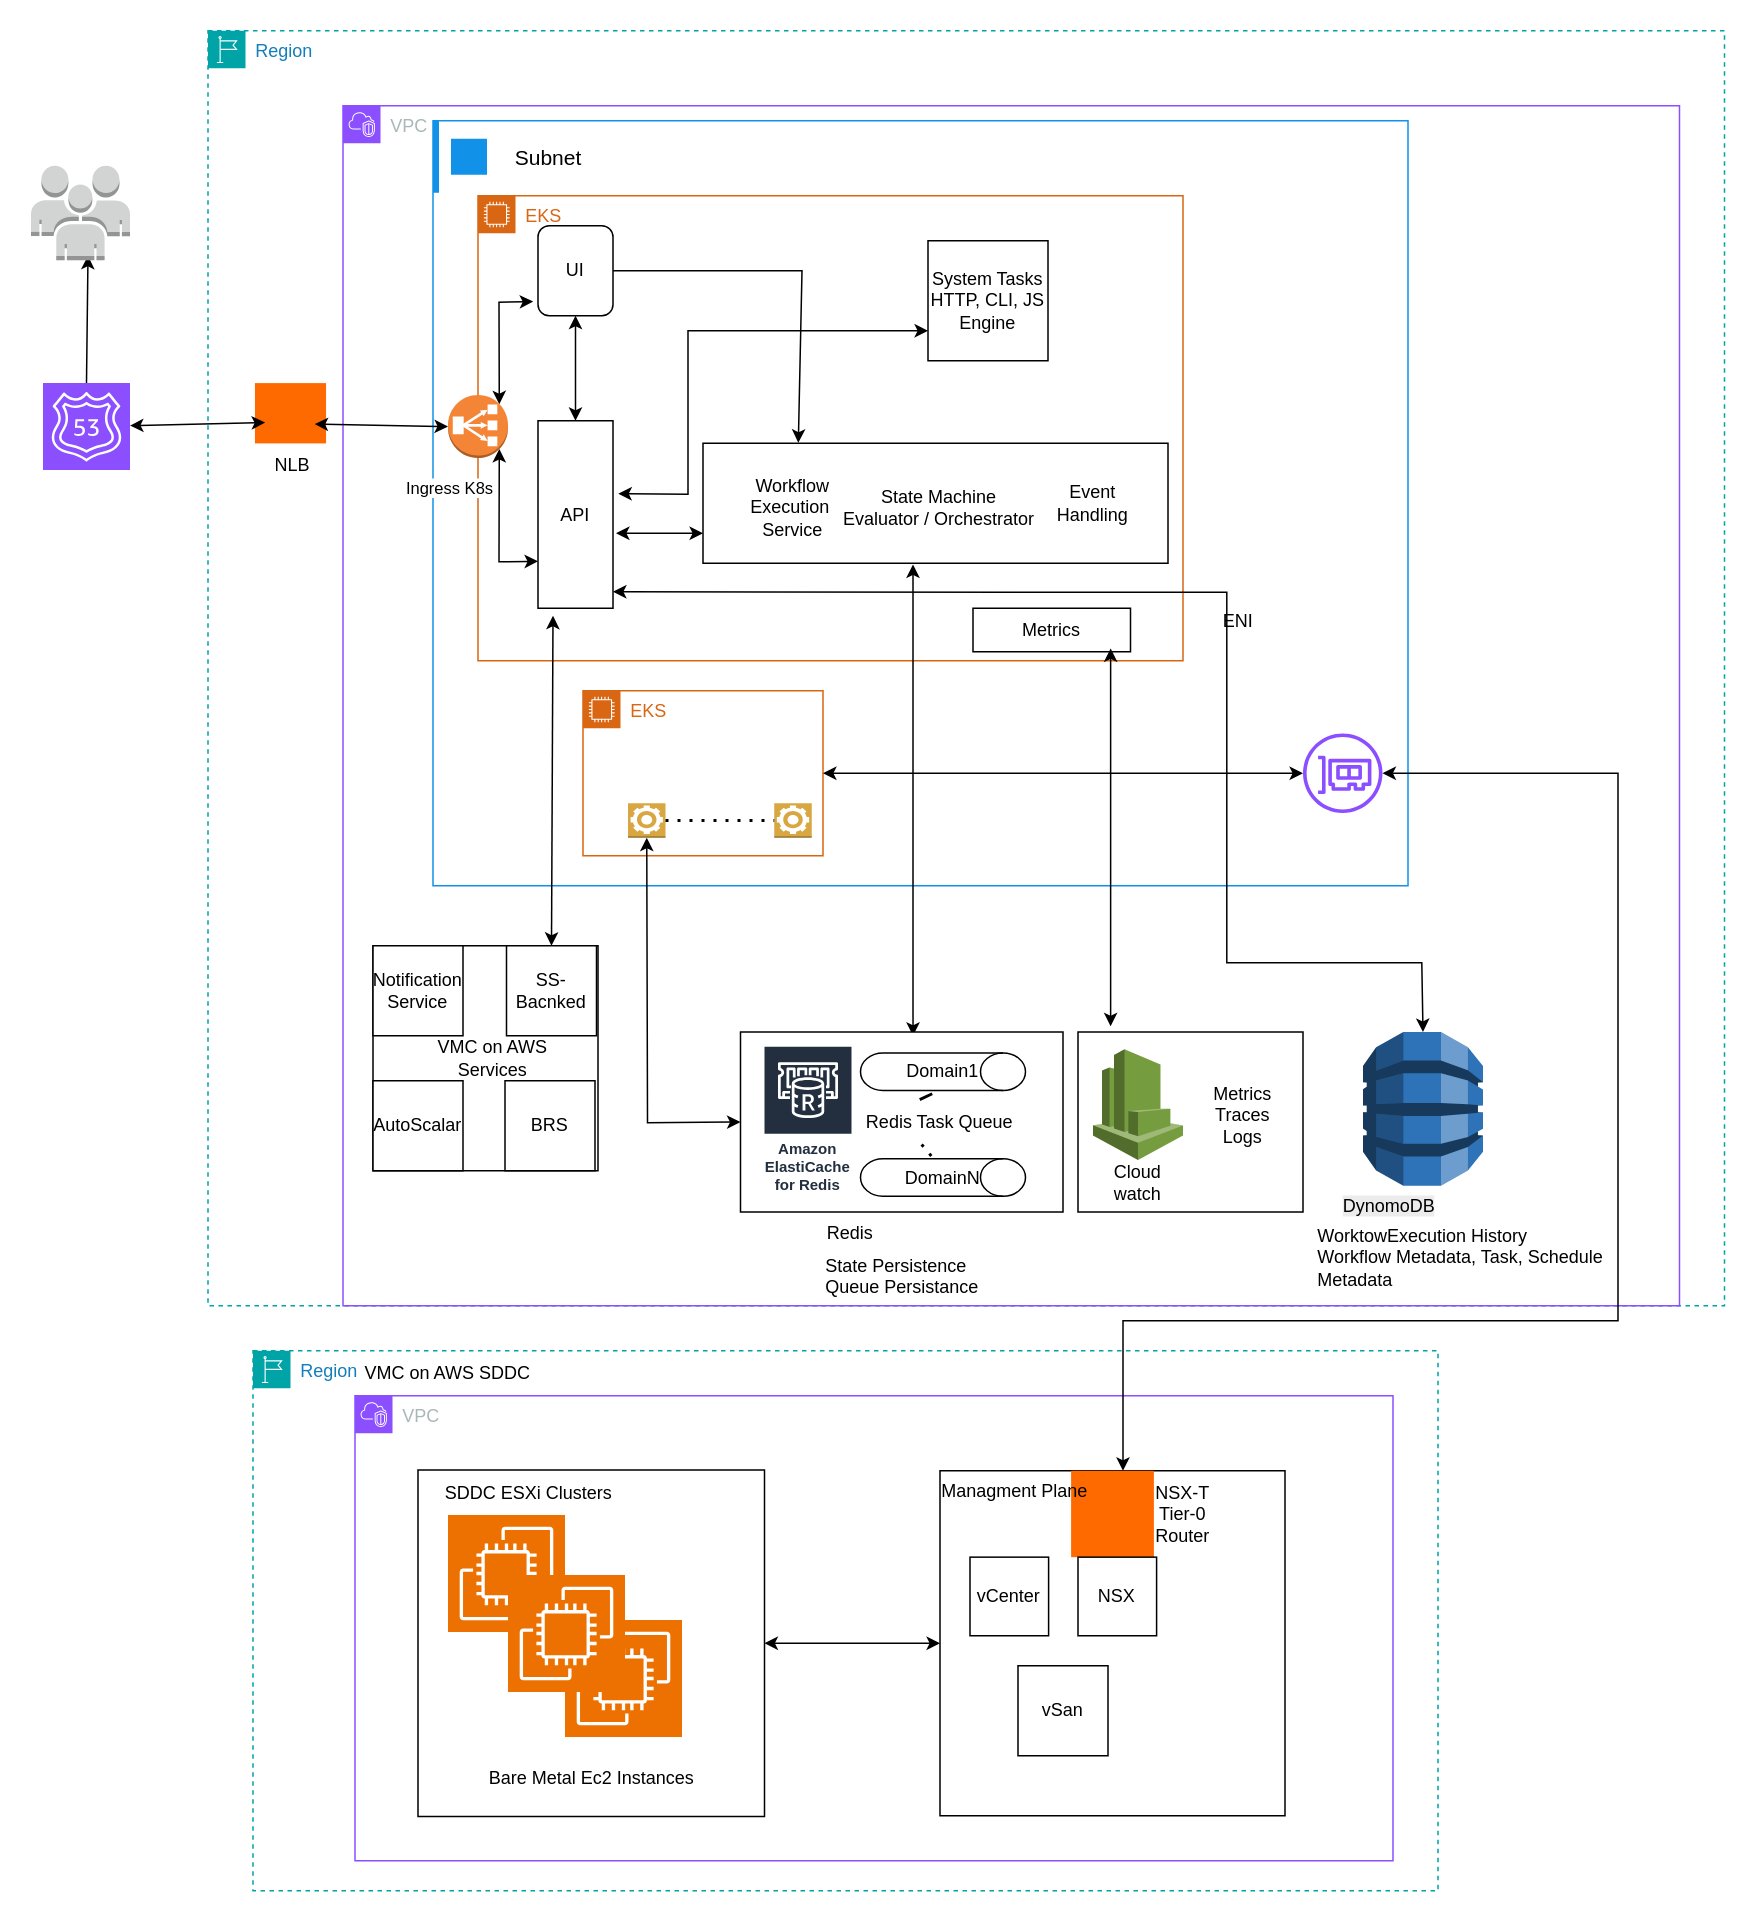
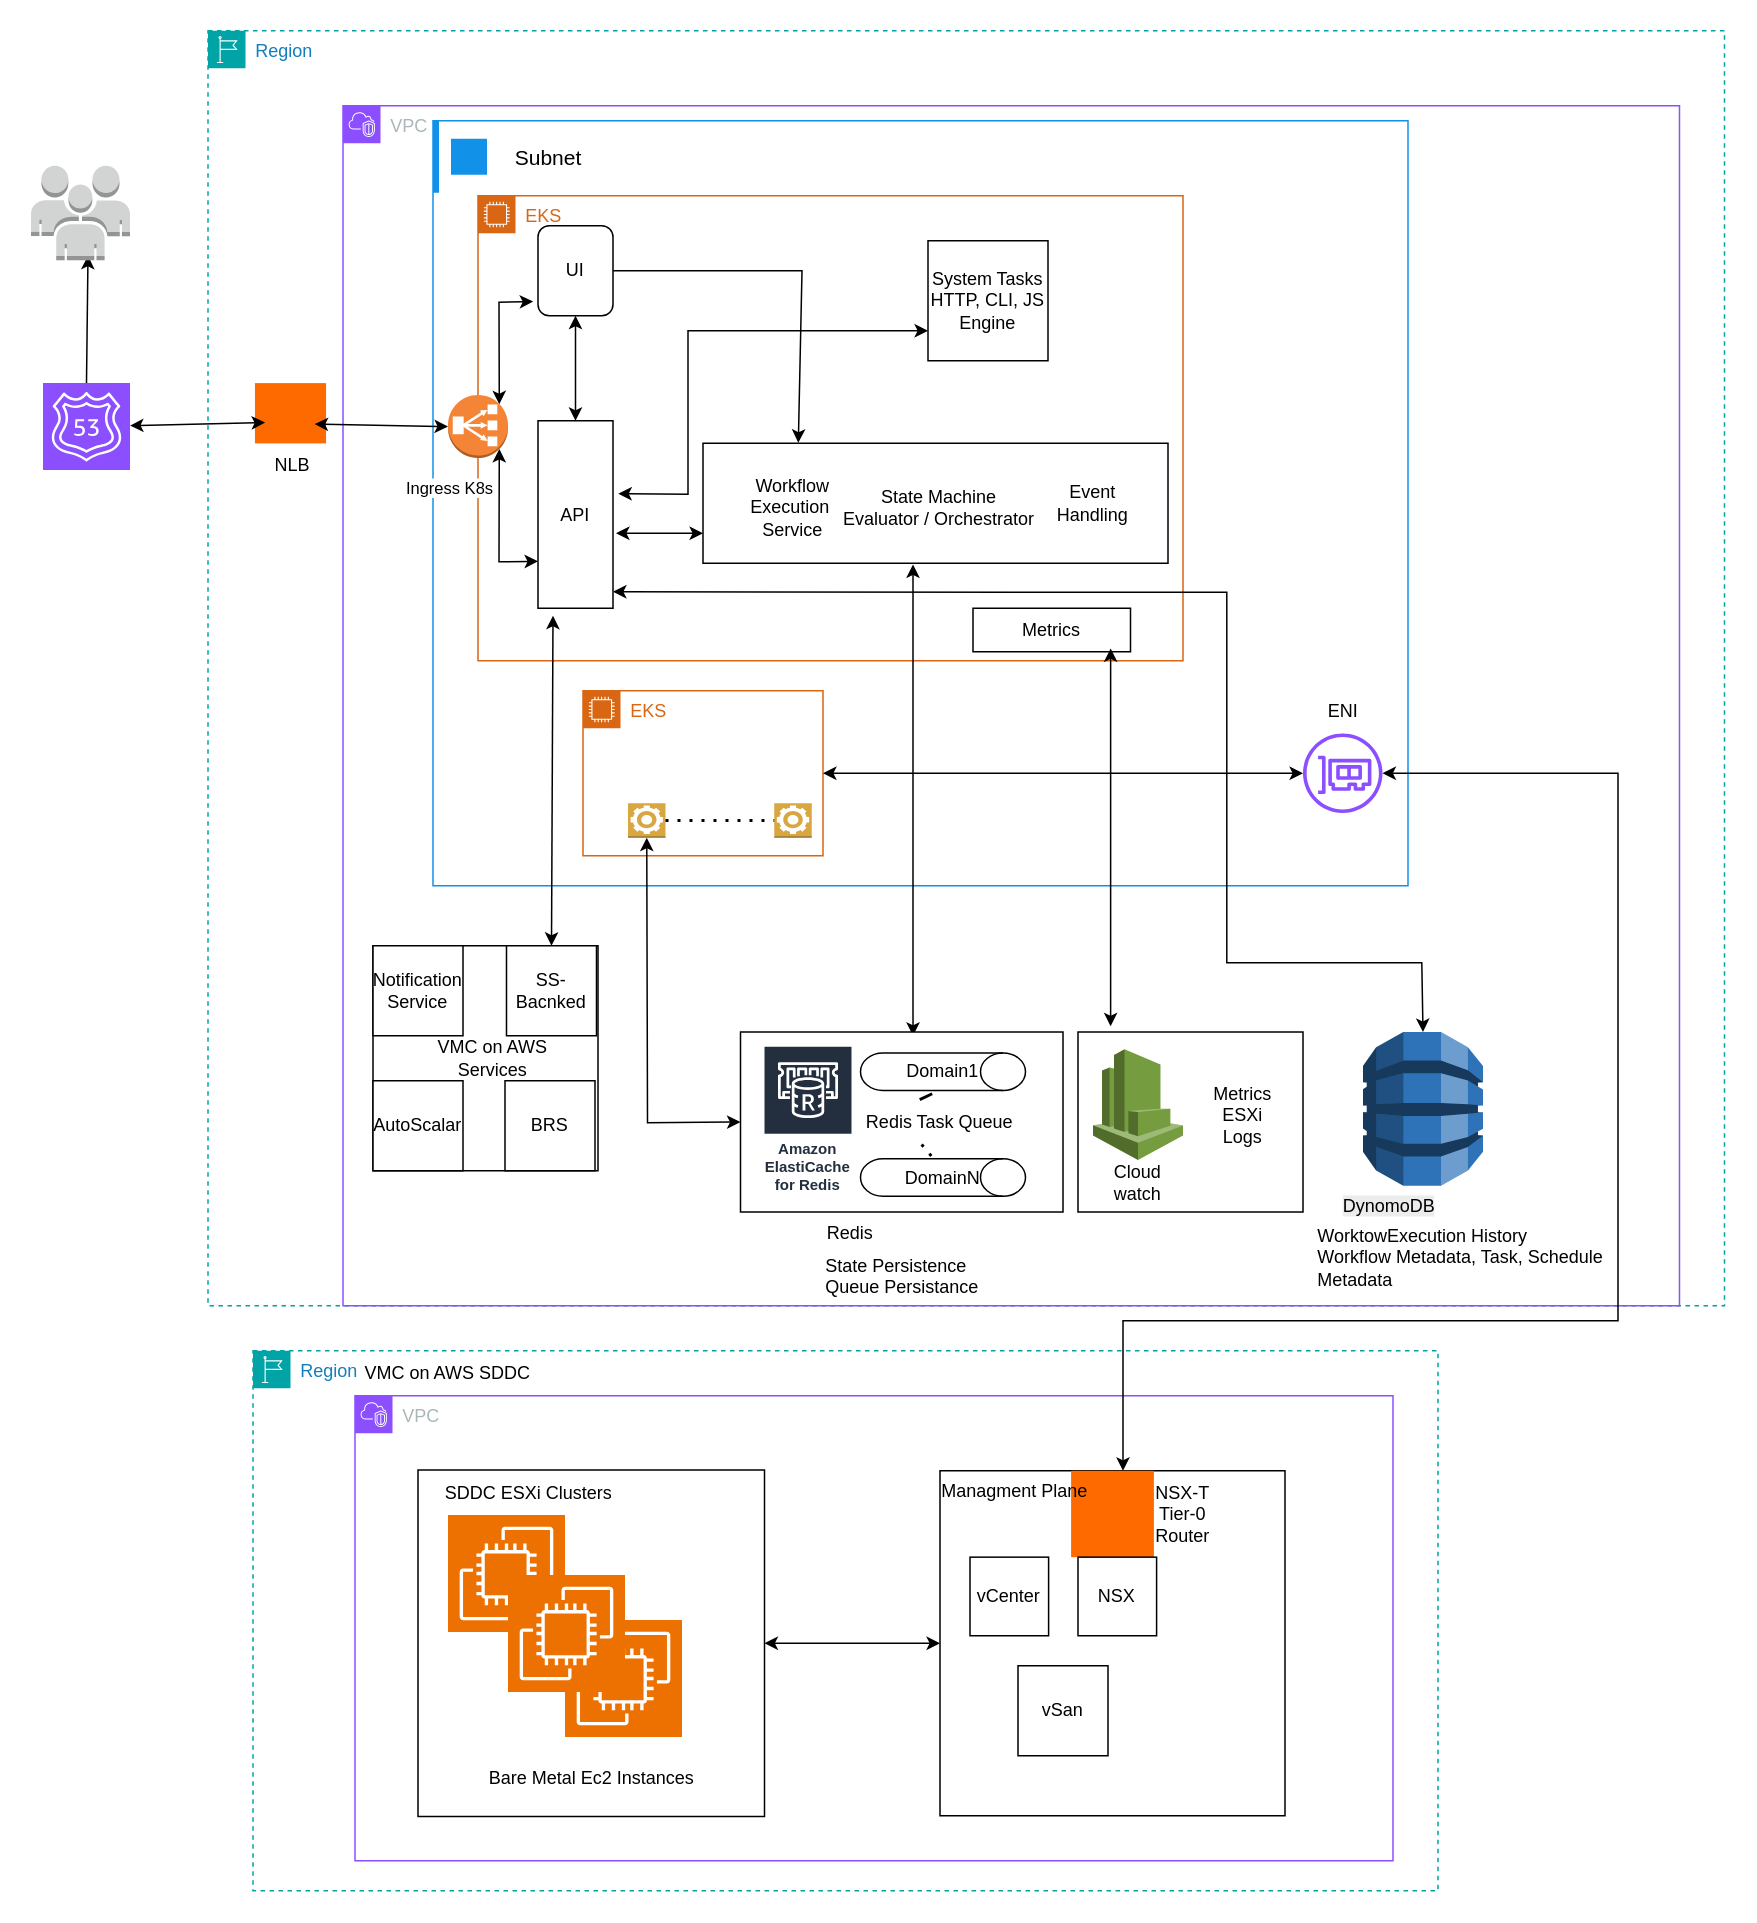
(1238, 621) -> (1343, 711)
(1243, 1115) -> (1243, 1115)
